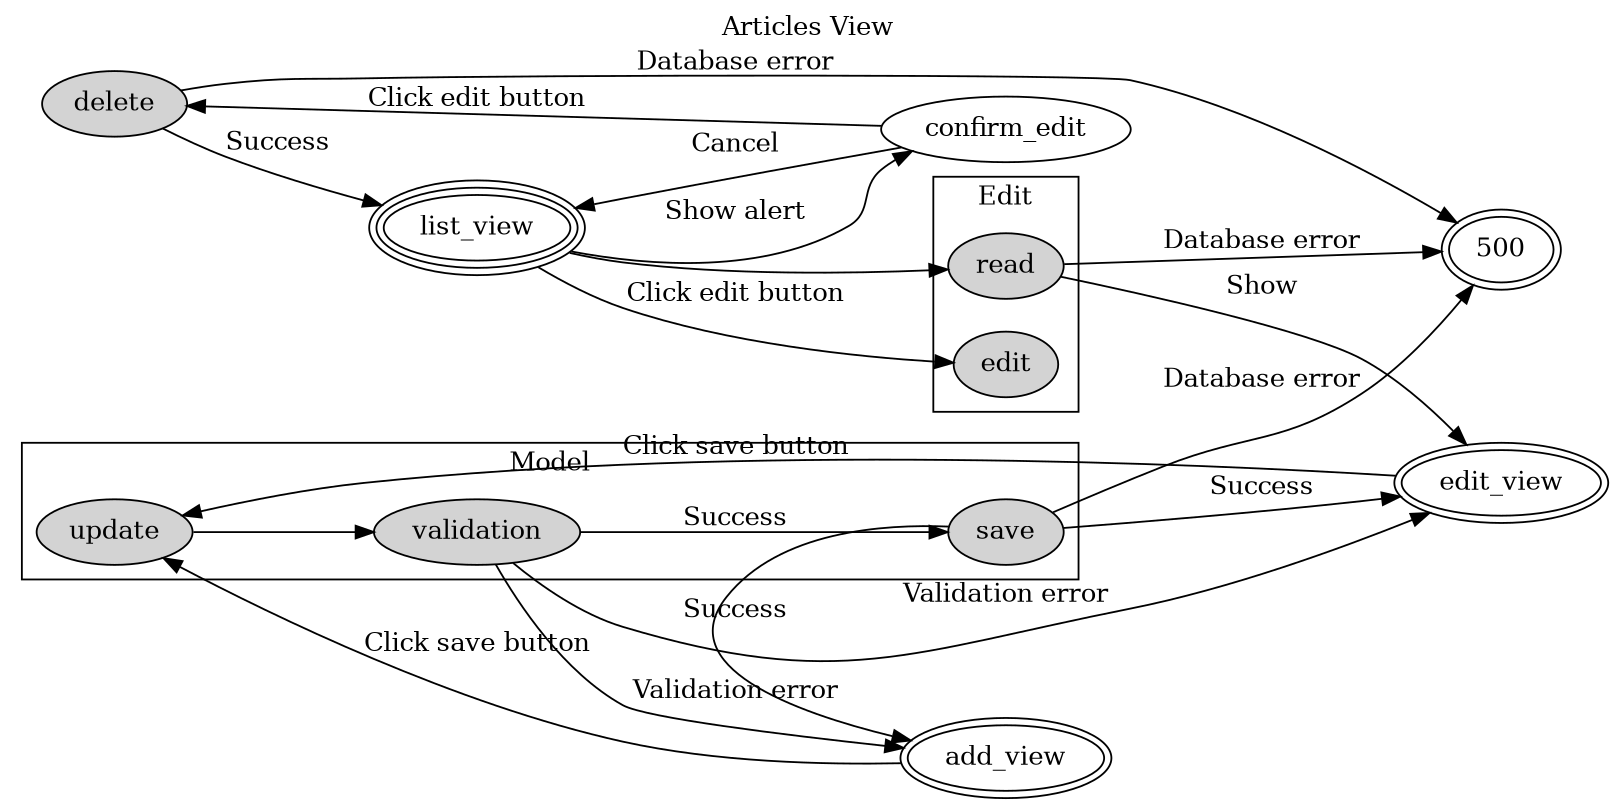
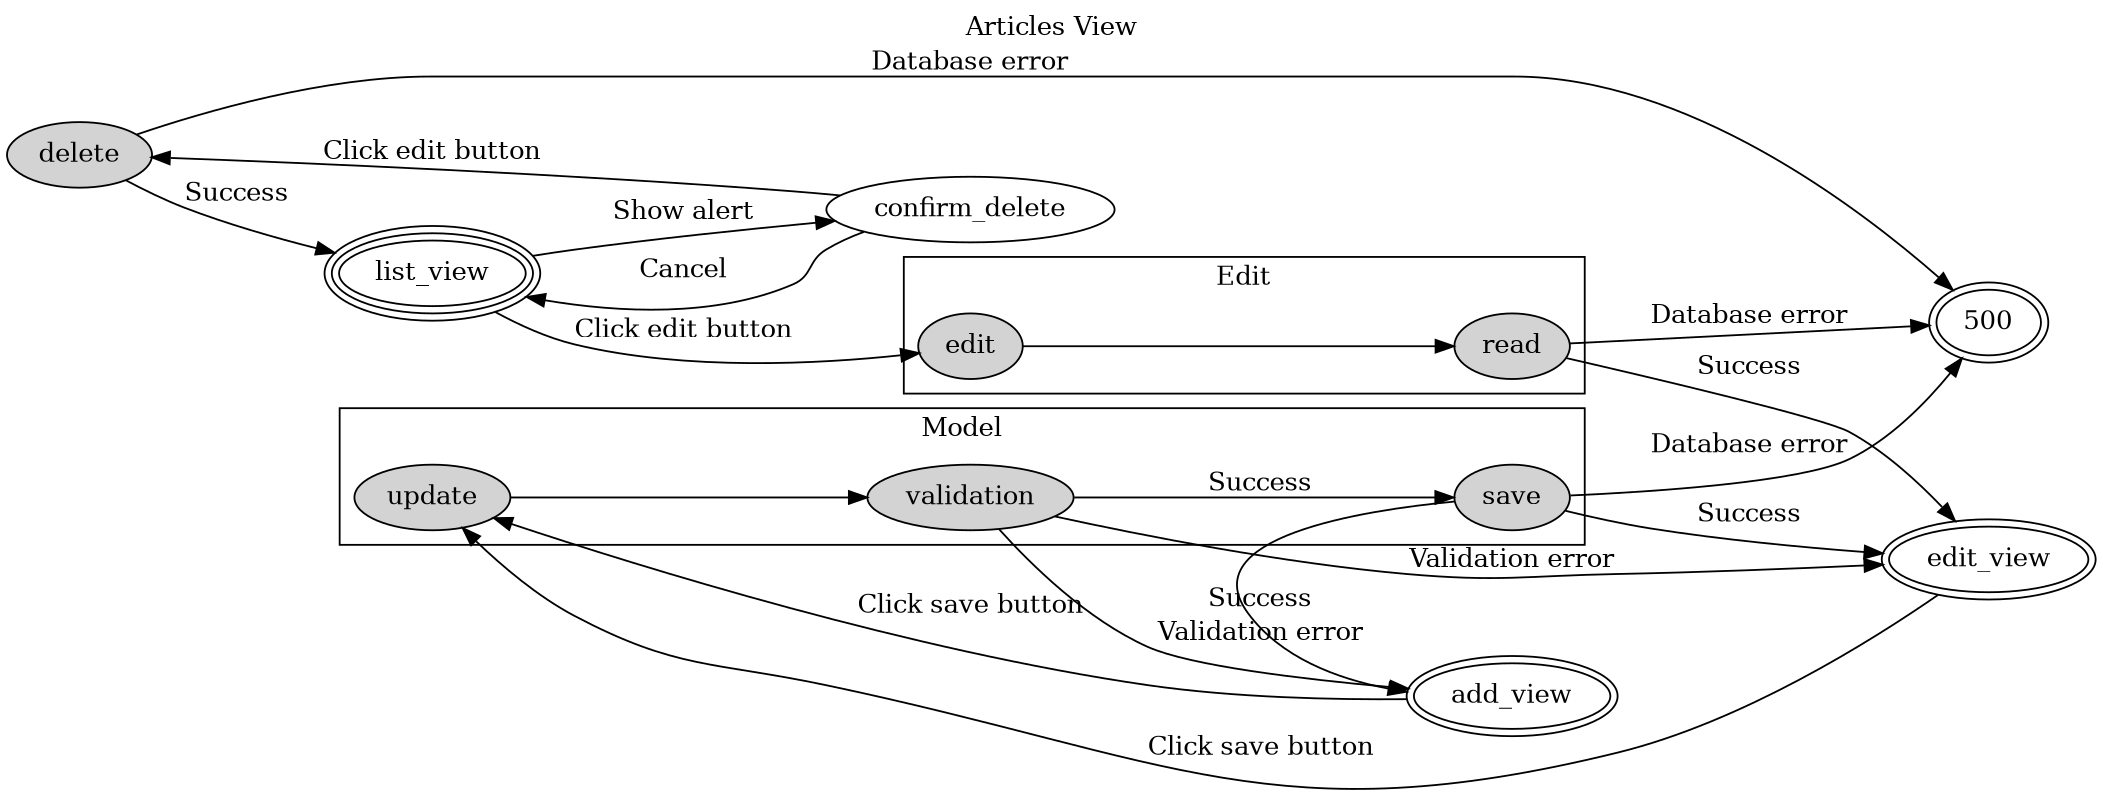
(1006, 129) -> (970, 210)
(749, 272) -> (1229, 346)
(1262, 287) -> (1750, 367)
